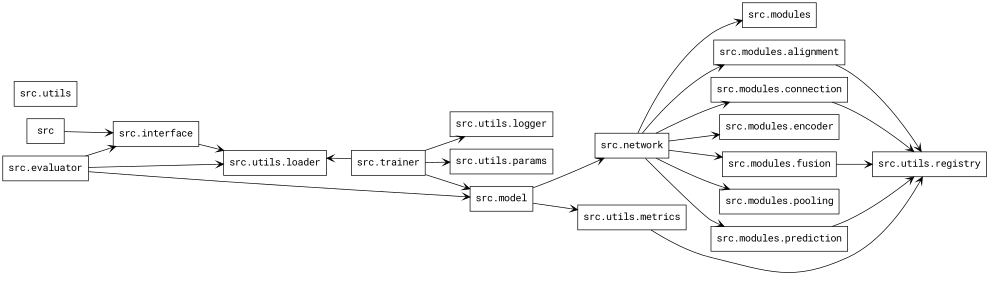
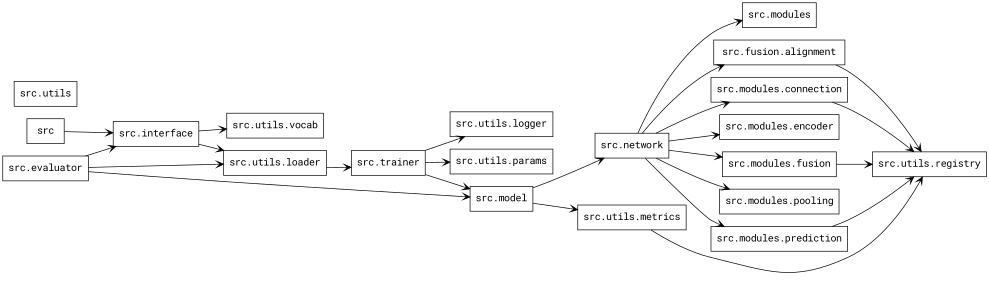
(779, 52) -> (779, 52)
none -> (275, 126)
(342, 158) -> (335, 168)
